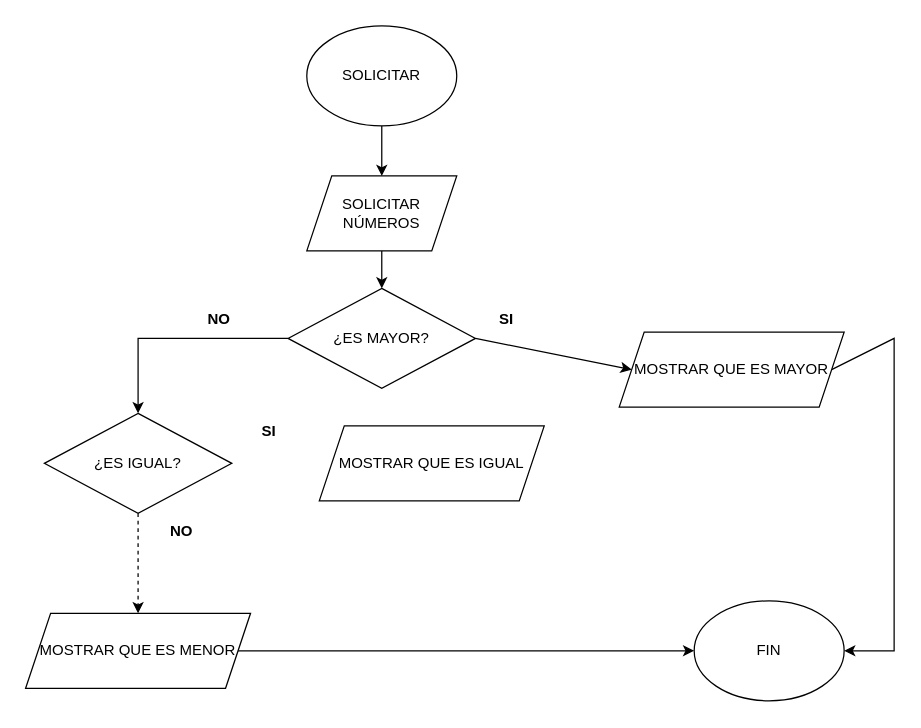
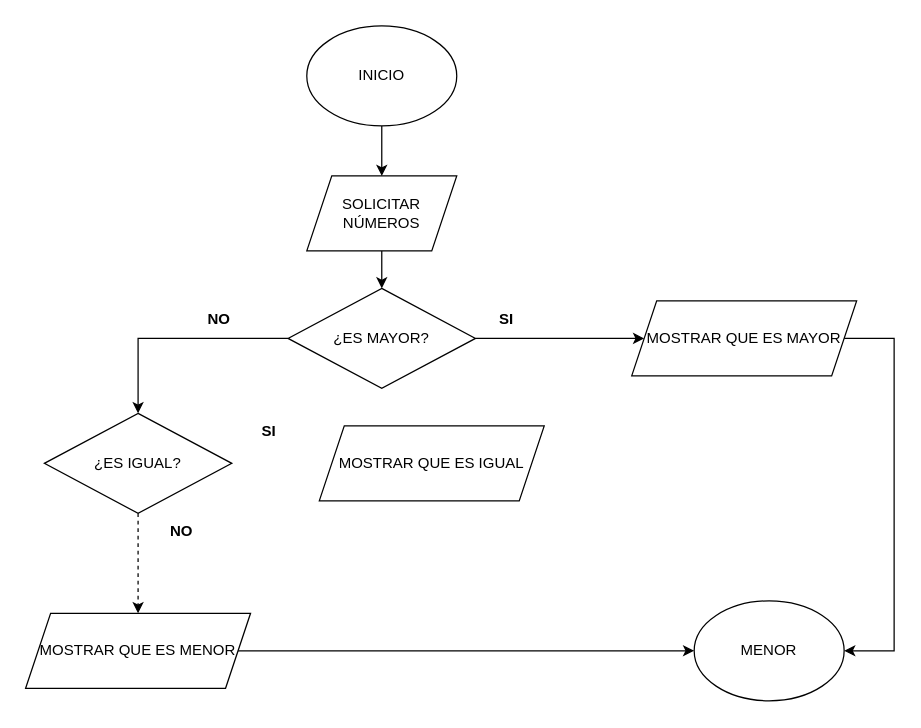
(382, 76) -> (382, 76)
(732, 369) -> (744, 338)
(769, 651) -> (769, 651)
